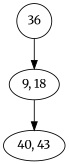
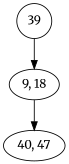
(34, 21) -> (34, 21)
(34, 146) -> (34, 146)
